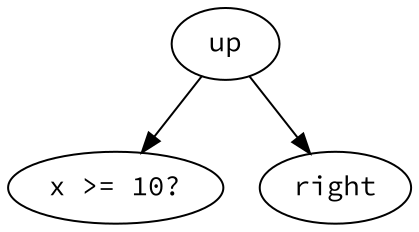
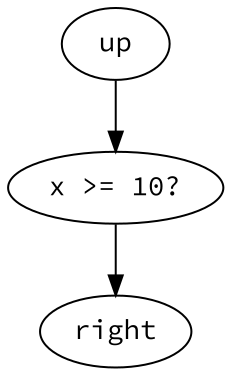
(273, 107) -> (116, 250)
